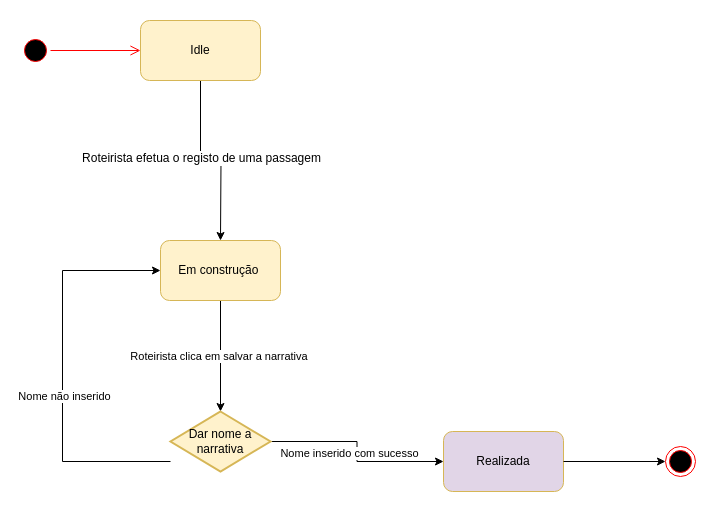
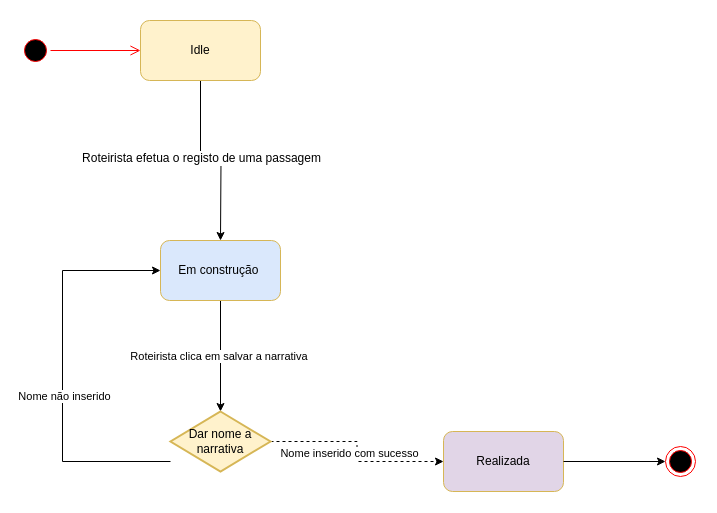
(221, 271) -> (221, 271)
(317, 442) -> (317, 442)
